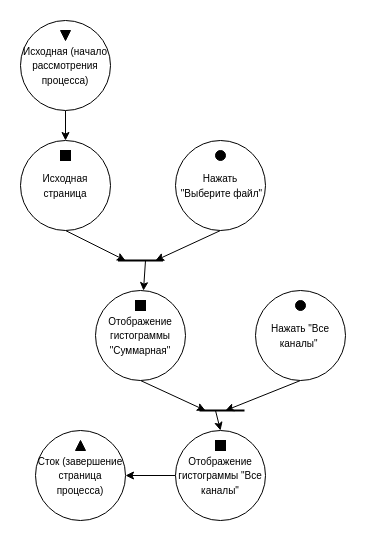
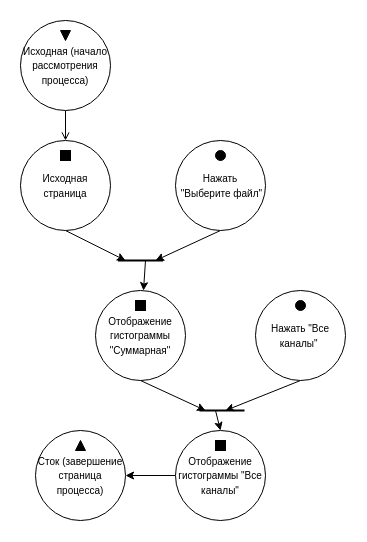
(66, 132) -> (66, 133)
